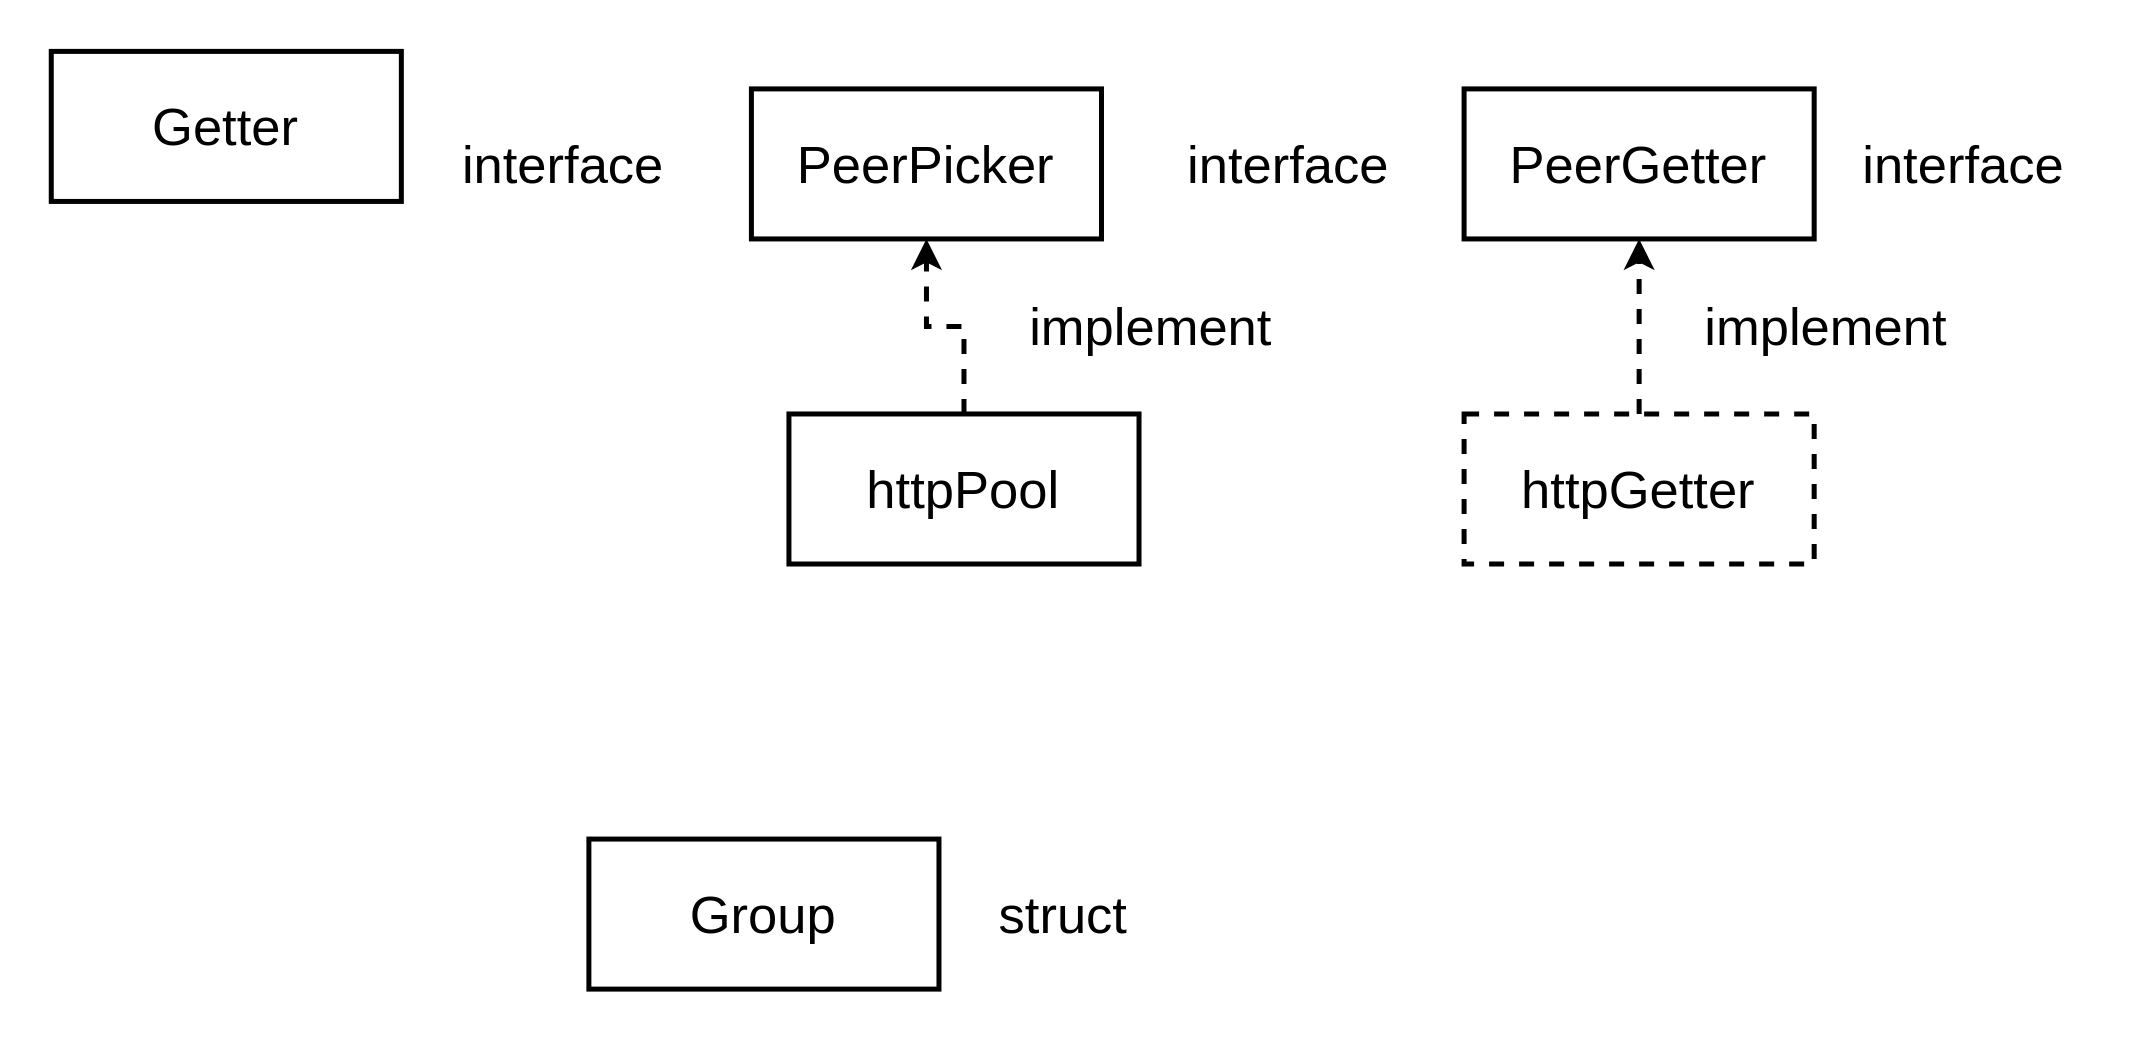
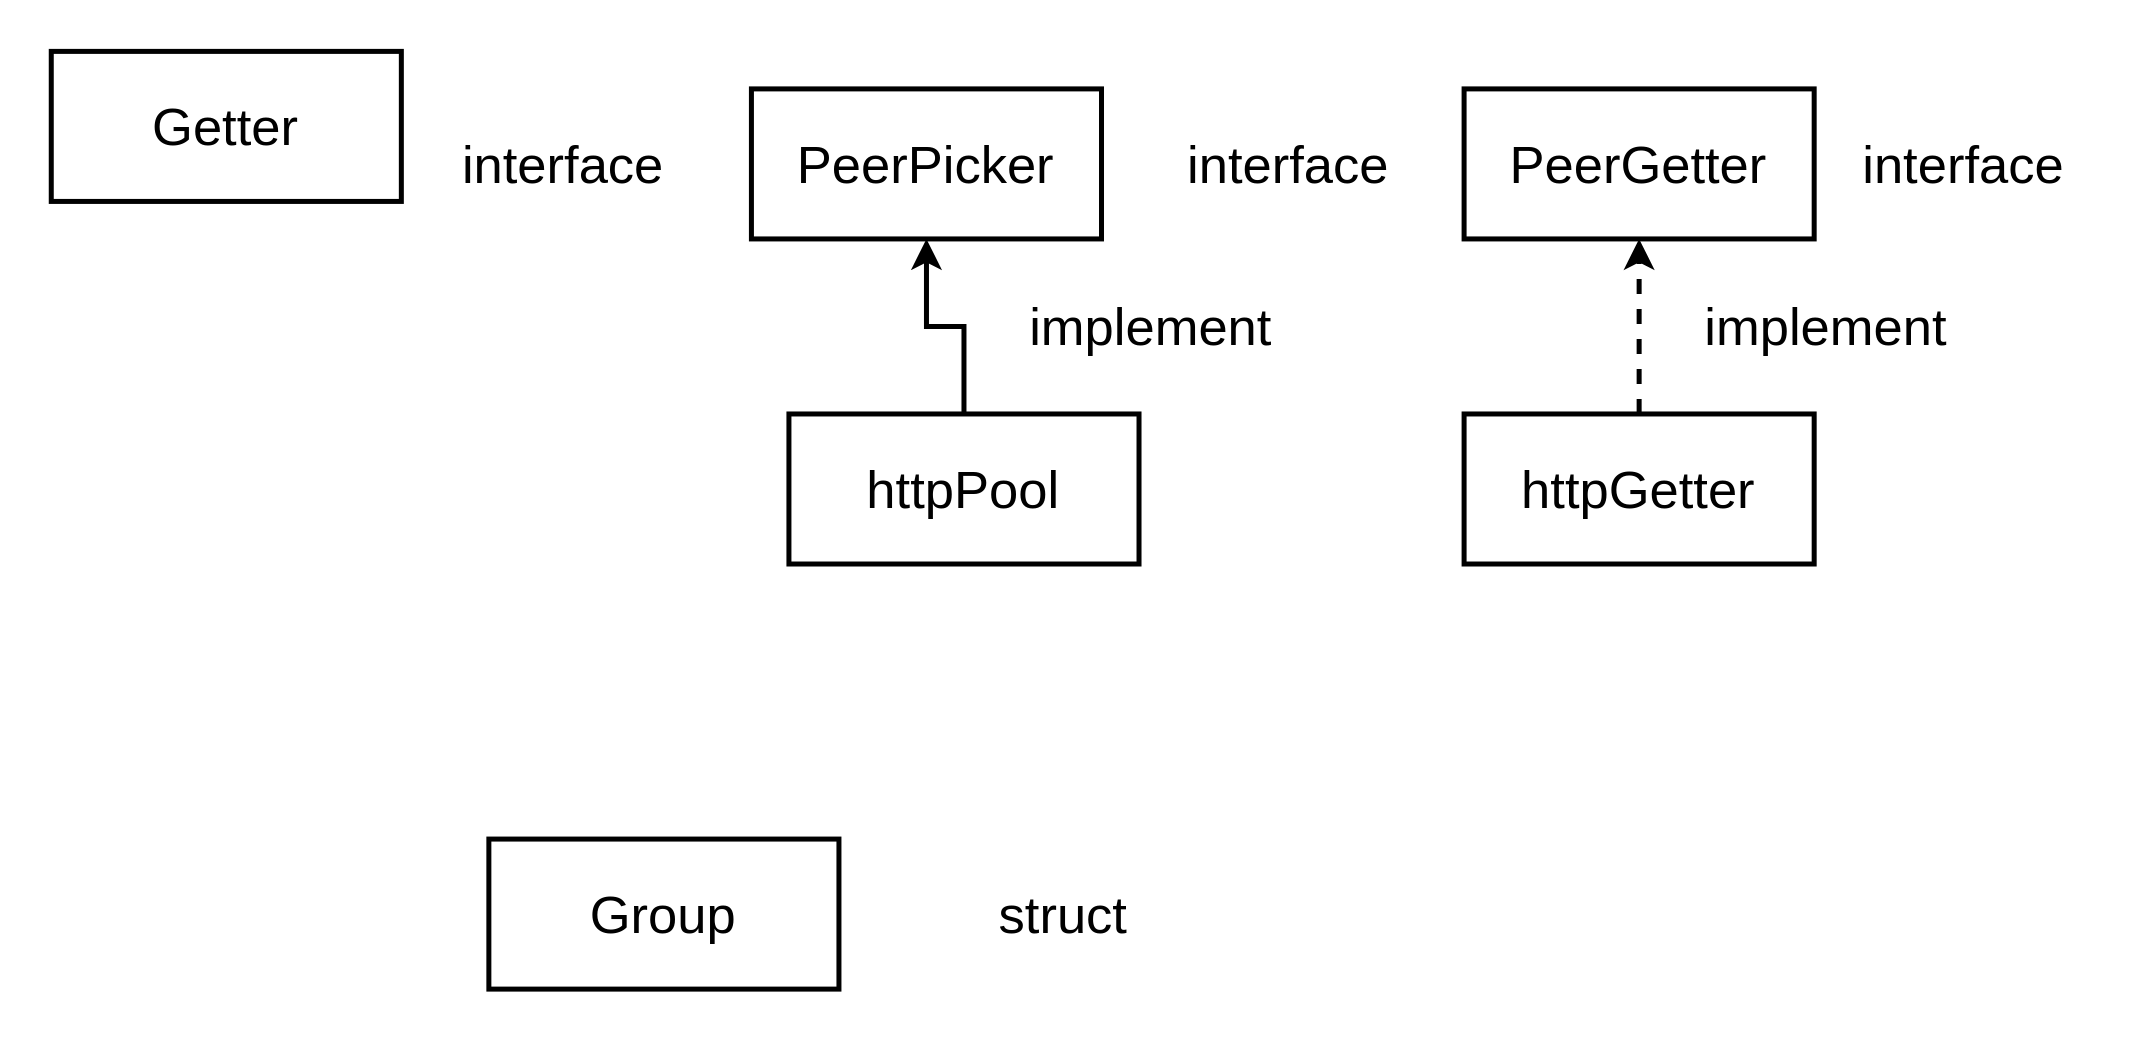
(964, 331) -> (964, 331)
(1639, 489) -> (1639, 489)
(764, 914) -> (664, 914)
